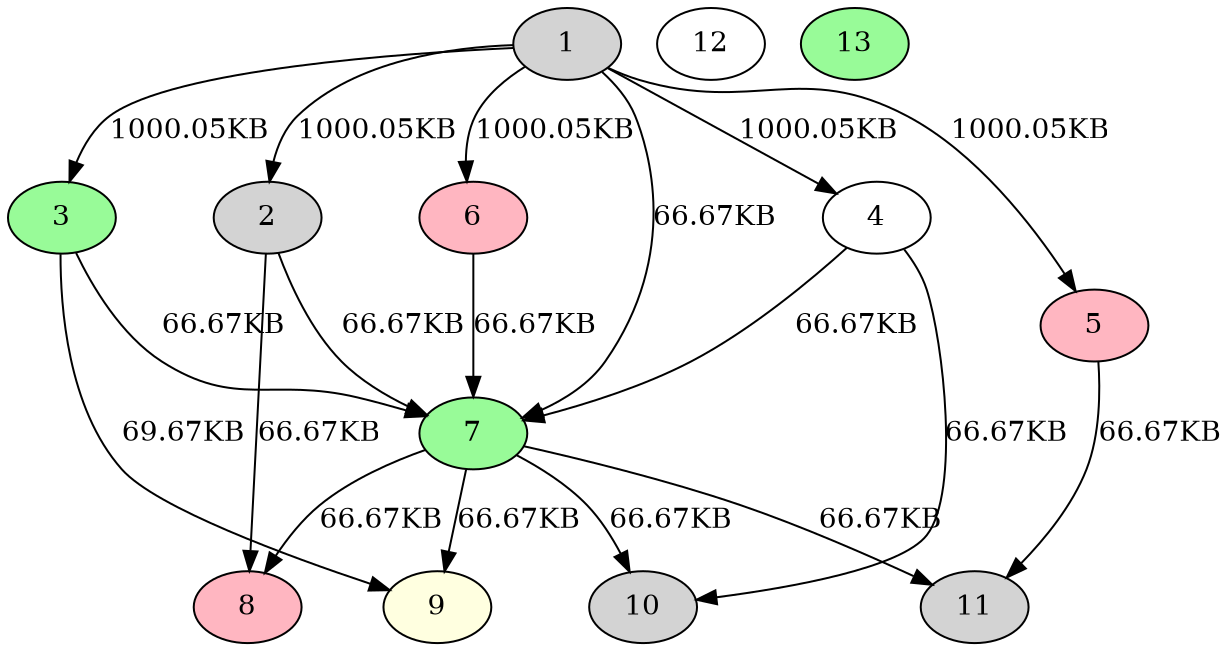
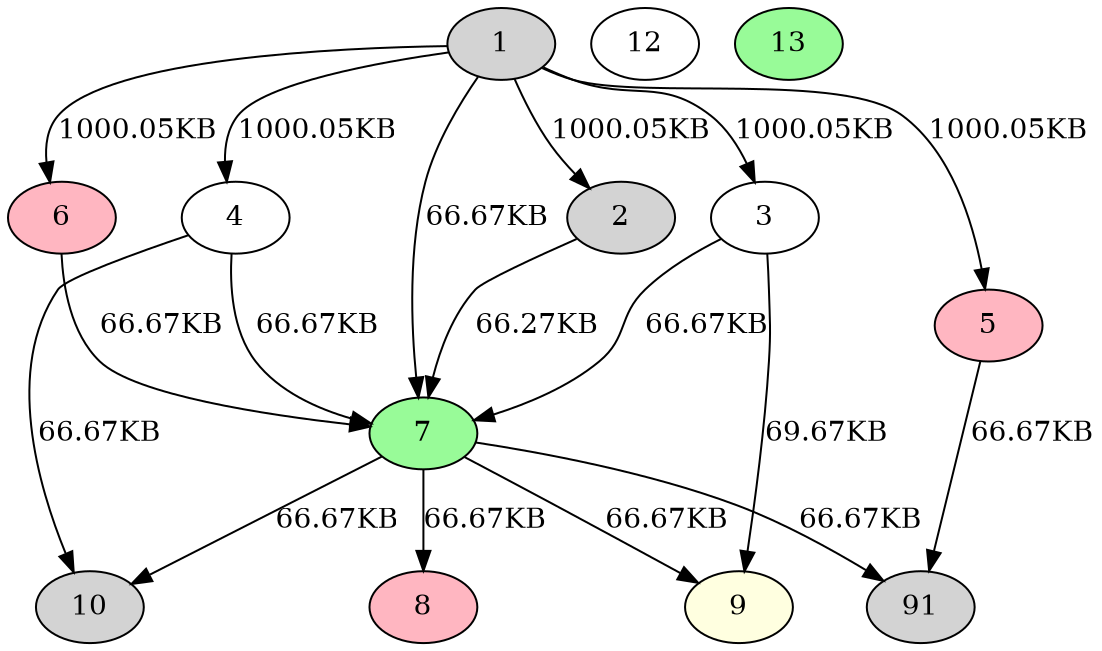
(62, 218) -> (765, 218)
(403, 326) -> (537, 326)
(258, 402) -> none
(975, 607) -> (921, 607)
